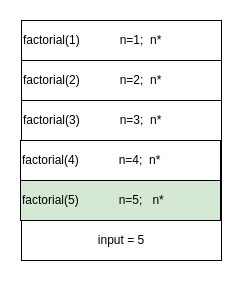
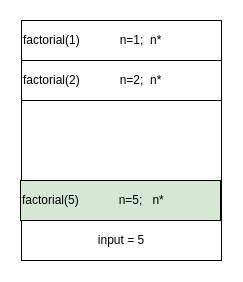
(122, 121) -> none
(121, 161) -> none
